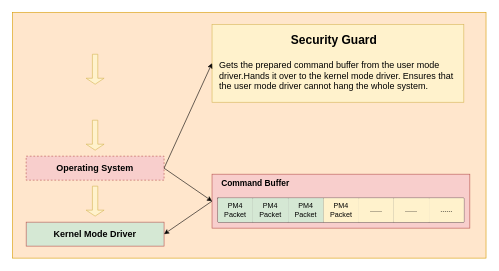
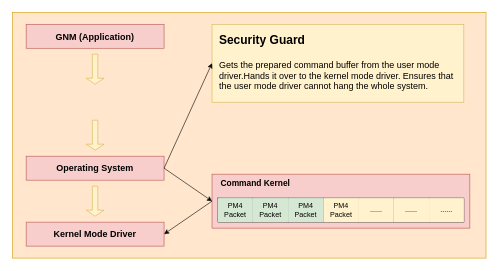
none -> (95, 36)
(376, 39) -> (304, 39)
(95, 168) -> (95, 168)
(256, 183) -> (256, 183)
(95, 234) -> (95, 234)
